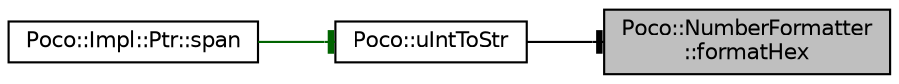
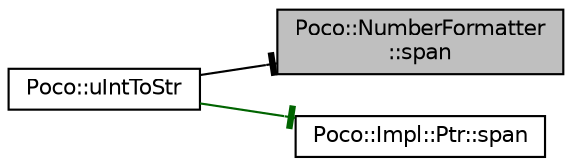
(291, 42) -> (242, 110)
(747, 42) -> (420, 42)
